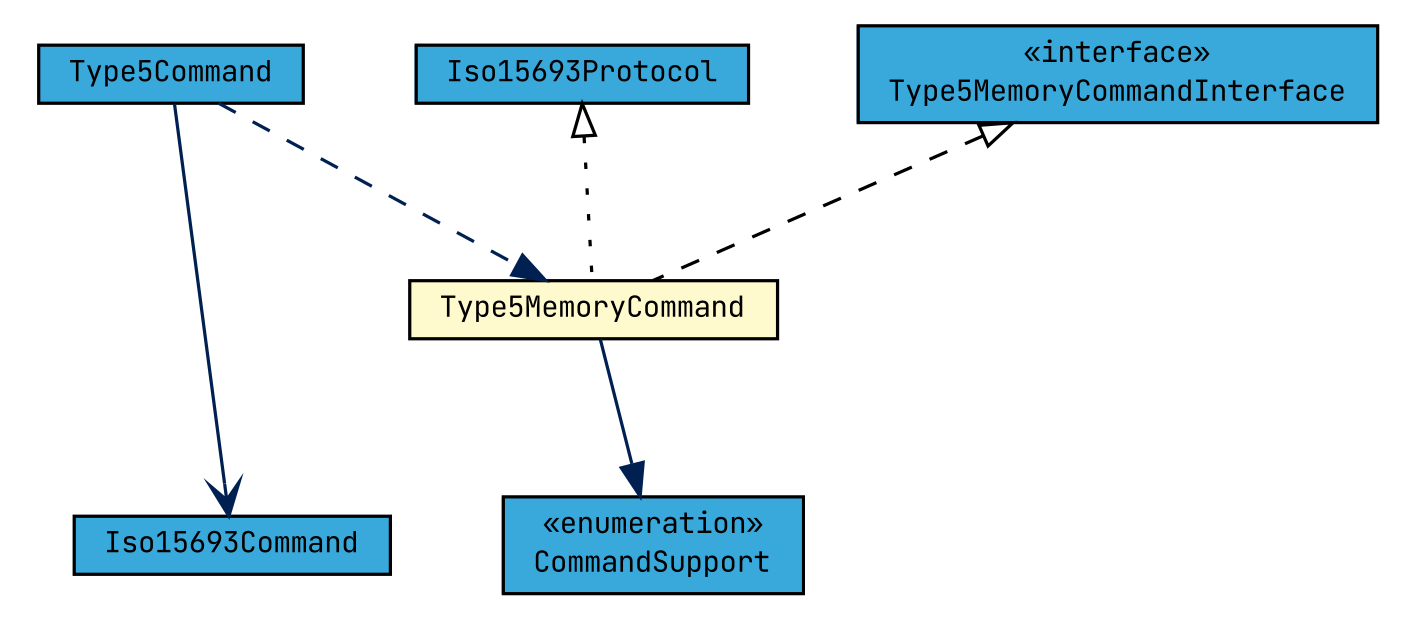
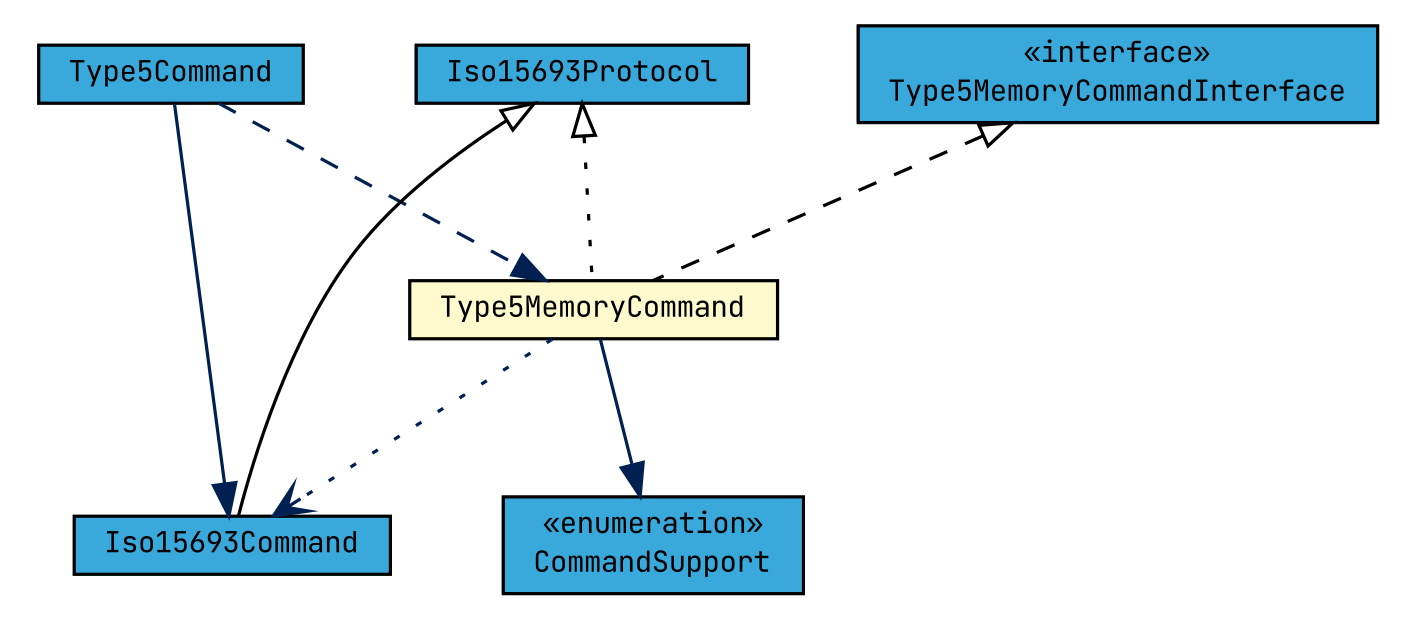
none -> (330, 289)
(200, 294) -> (200, 294)
none -> (427, 419)
